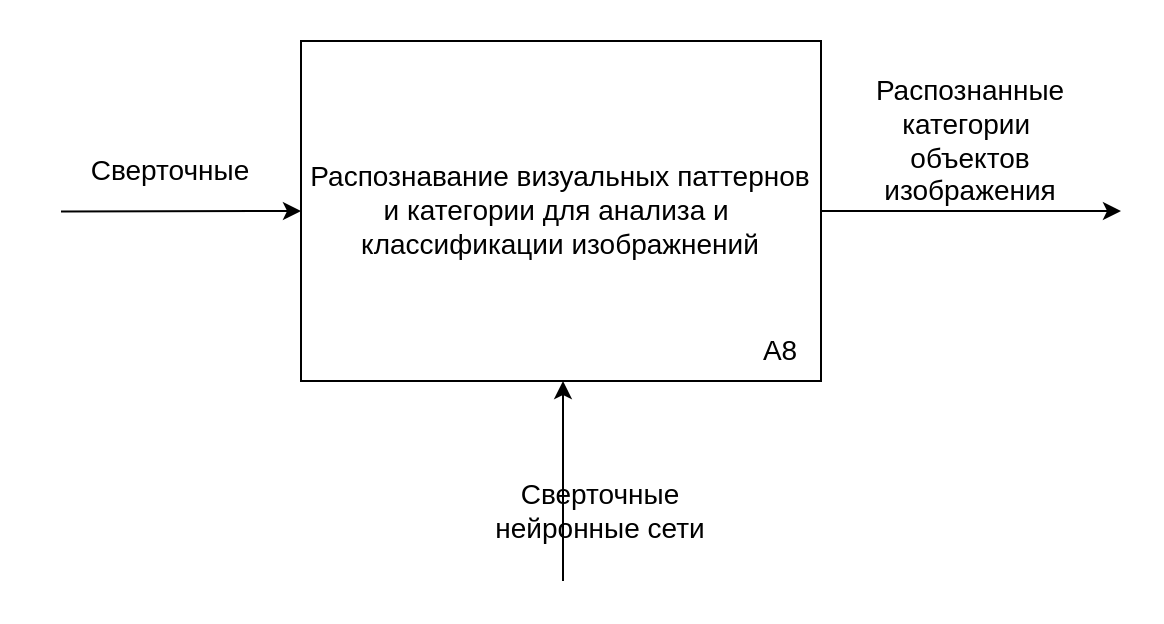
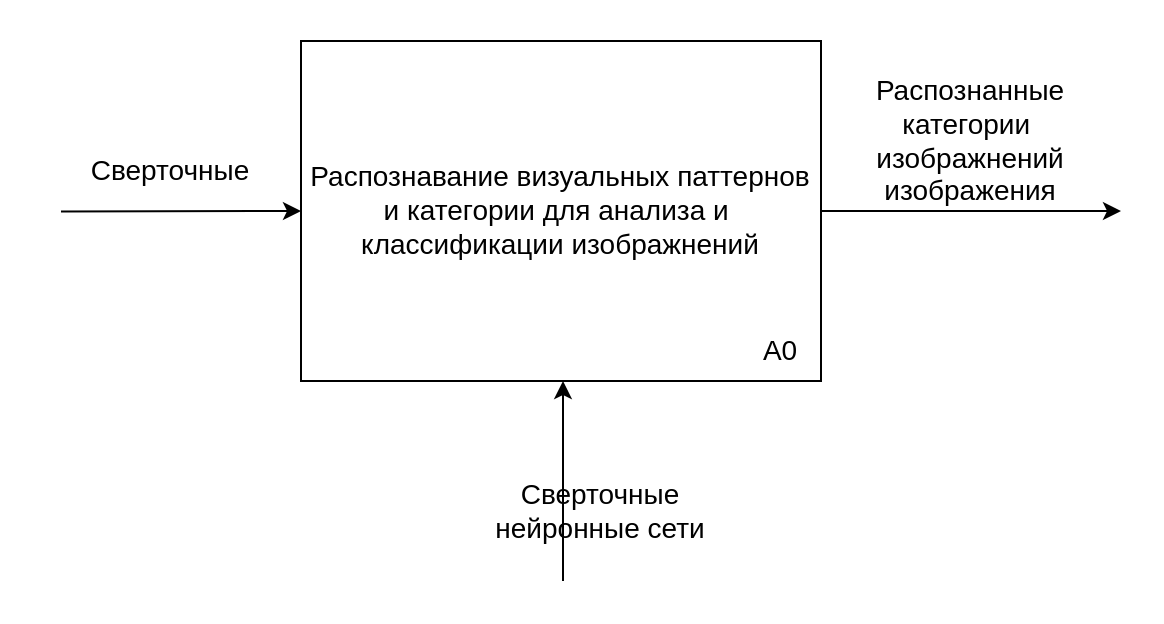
(971, 141) -> (971, 141)
(781, 351) -> (781, 351)
